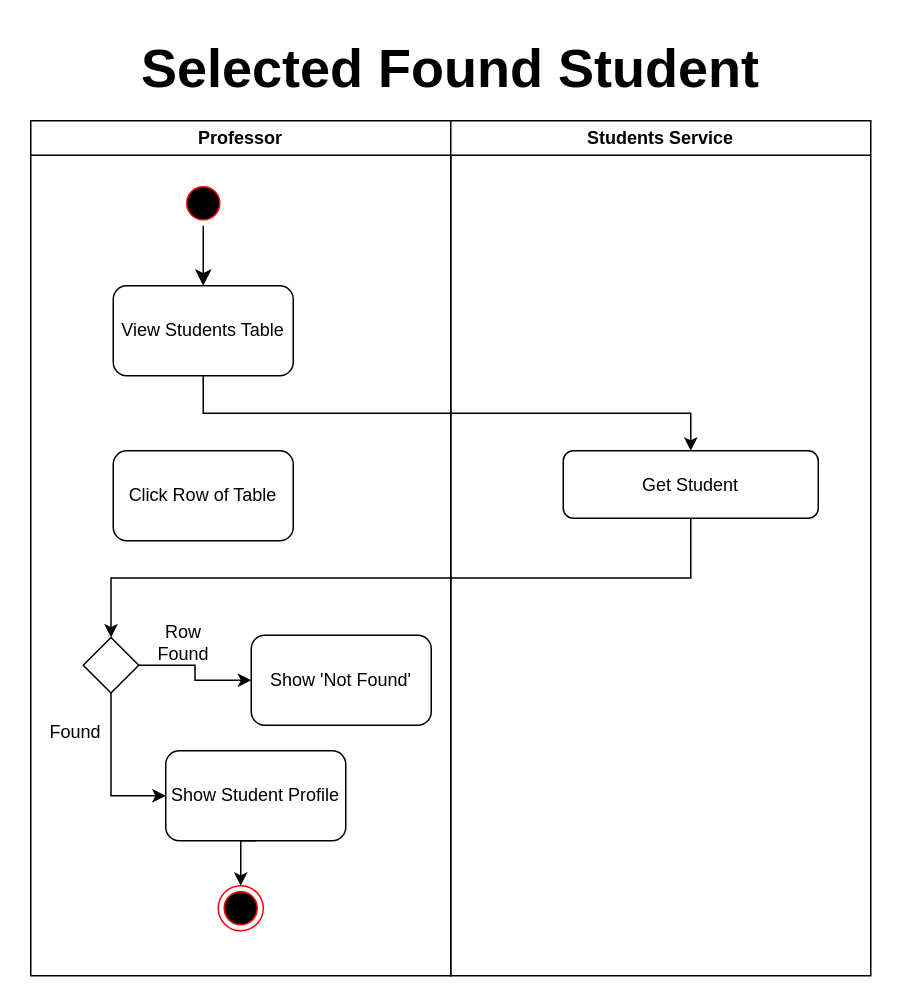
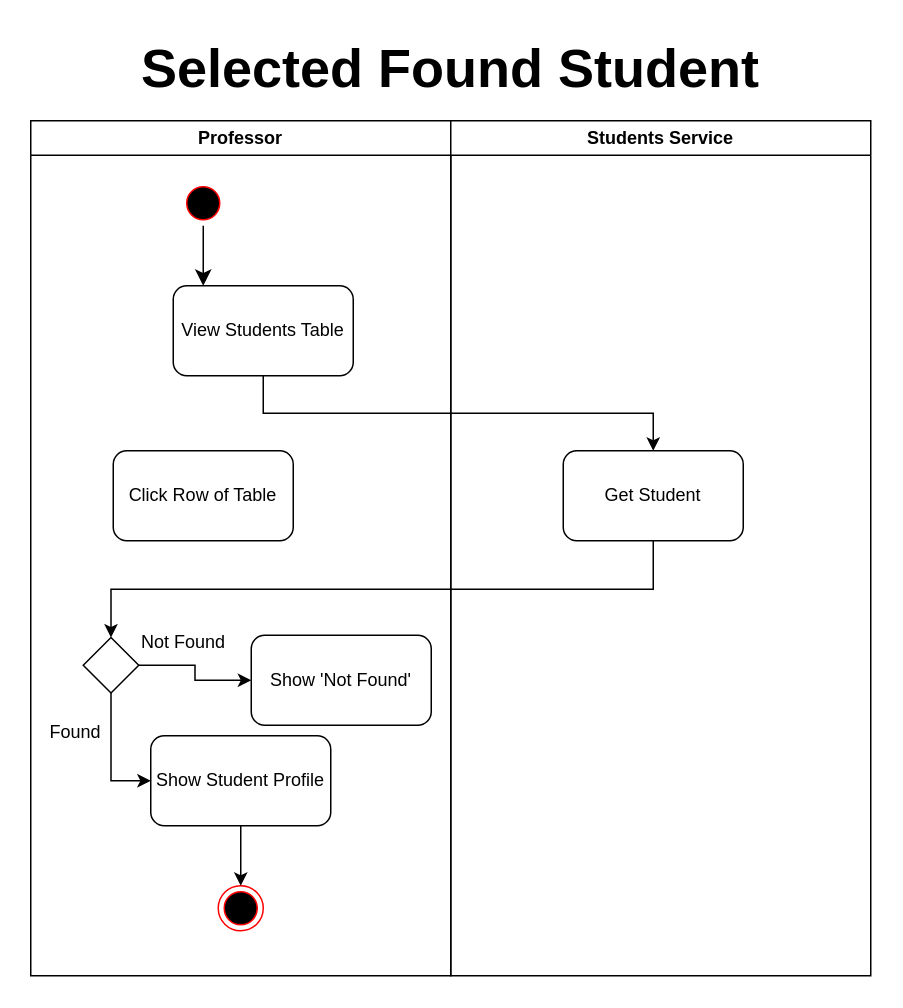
(203, 331) -> (263, 331)
(691, 485) -> (653, 496)
(184, 643) -> (184, 643)
(256, 796) -> (241, 781)
